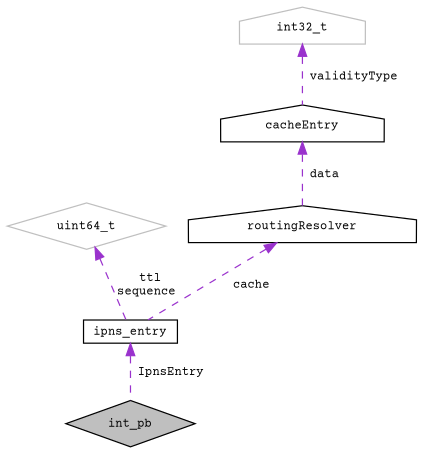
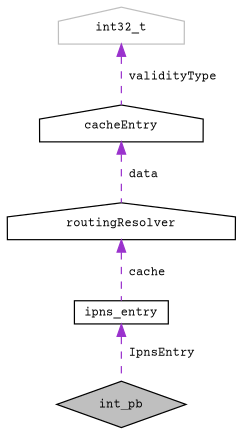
(87, 226) -> none
